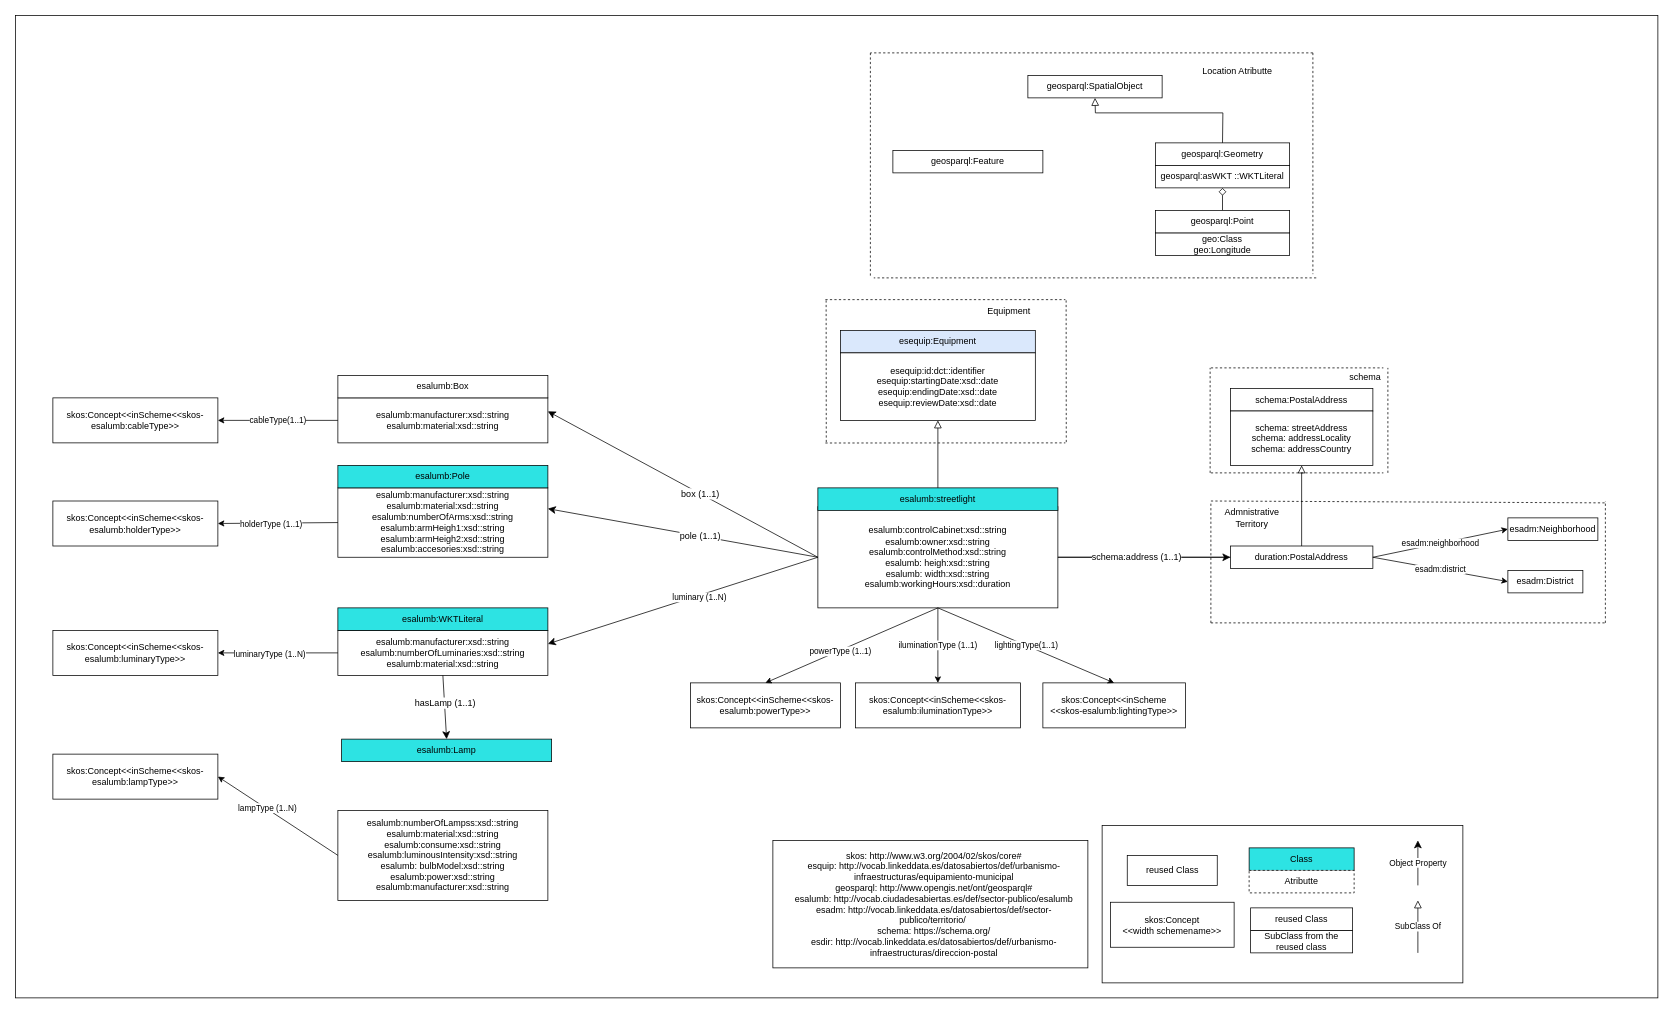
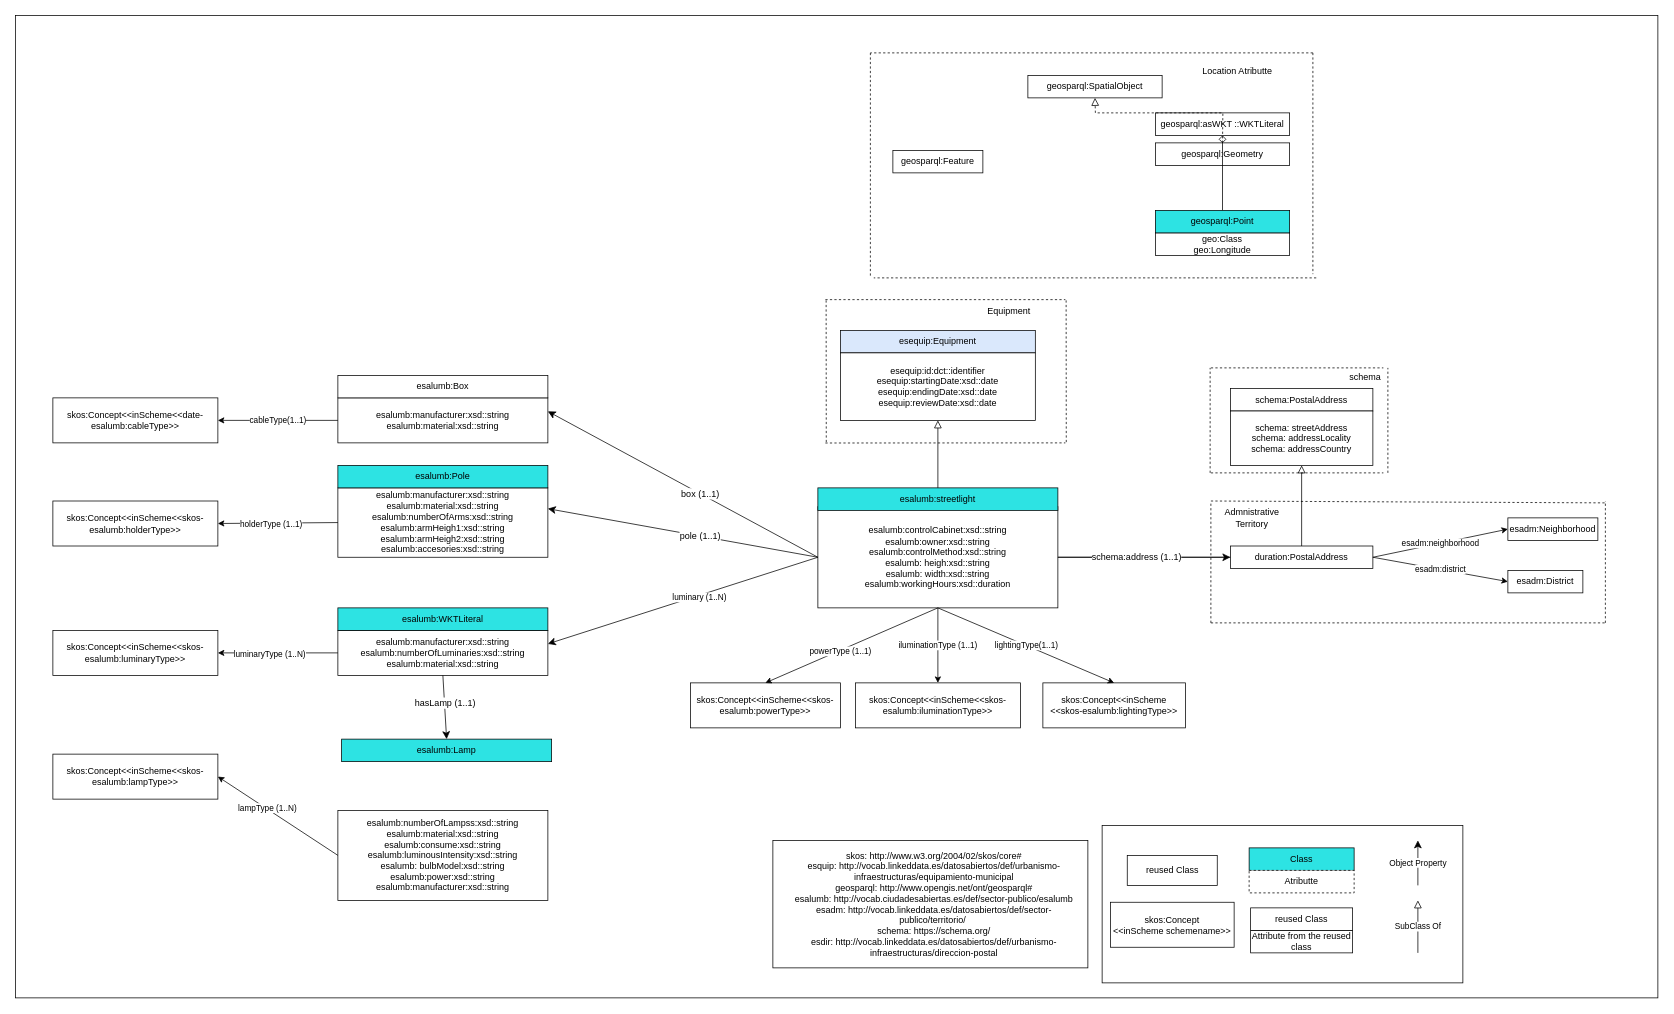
(1123, 113) -> (1123, 113)
(968, 162) -> (938, 162)
(1223, 177) -> (1223, 124)
(1223, 222) -> (1223, 222)
(135, 420) -> (135, 420)
(1172, 925) -> (1172, 925)
(1302, 942) -> (1302, 942)
